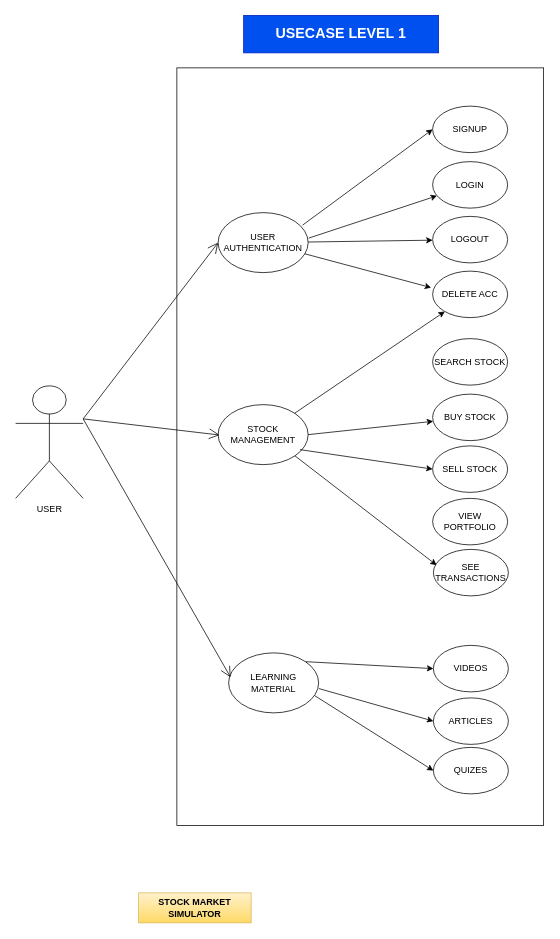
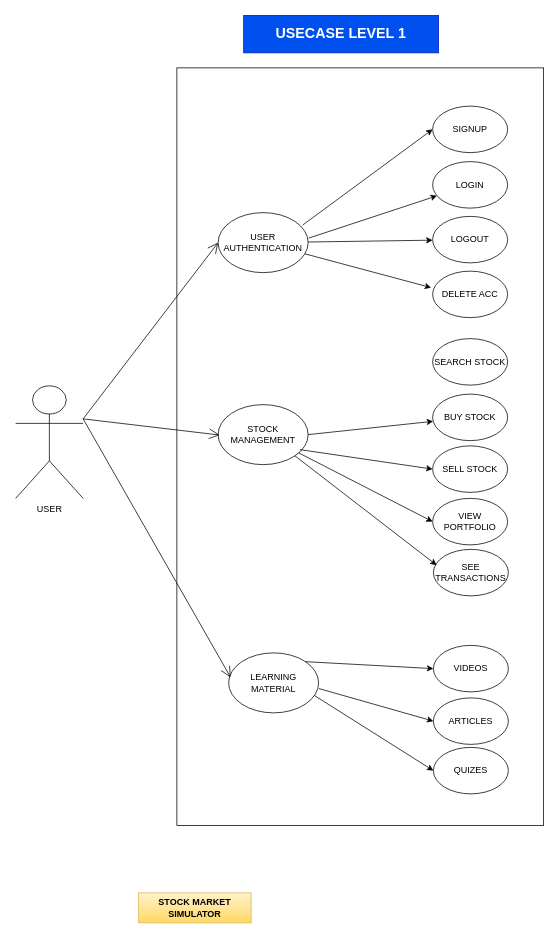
(368, 364) -> (363, 486)
